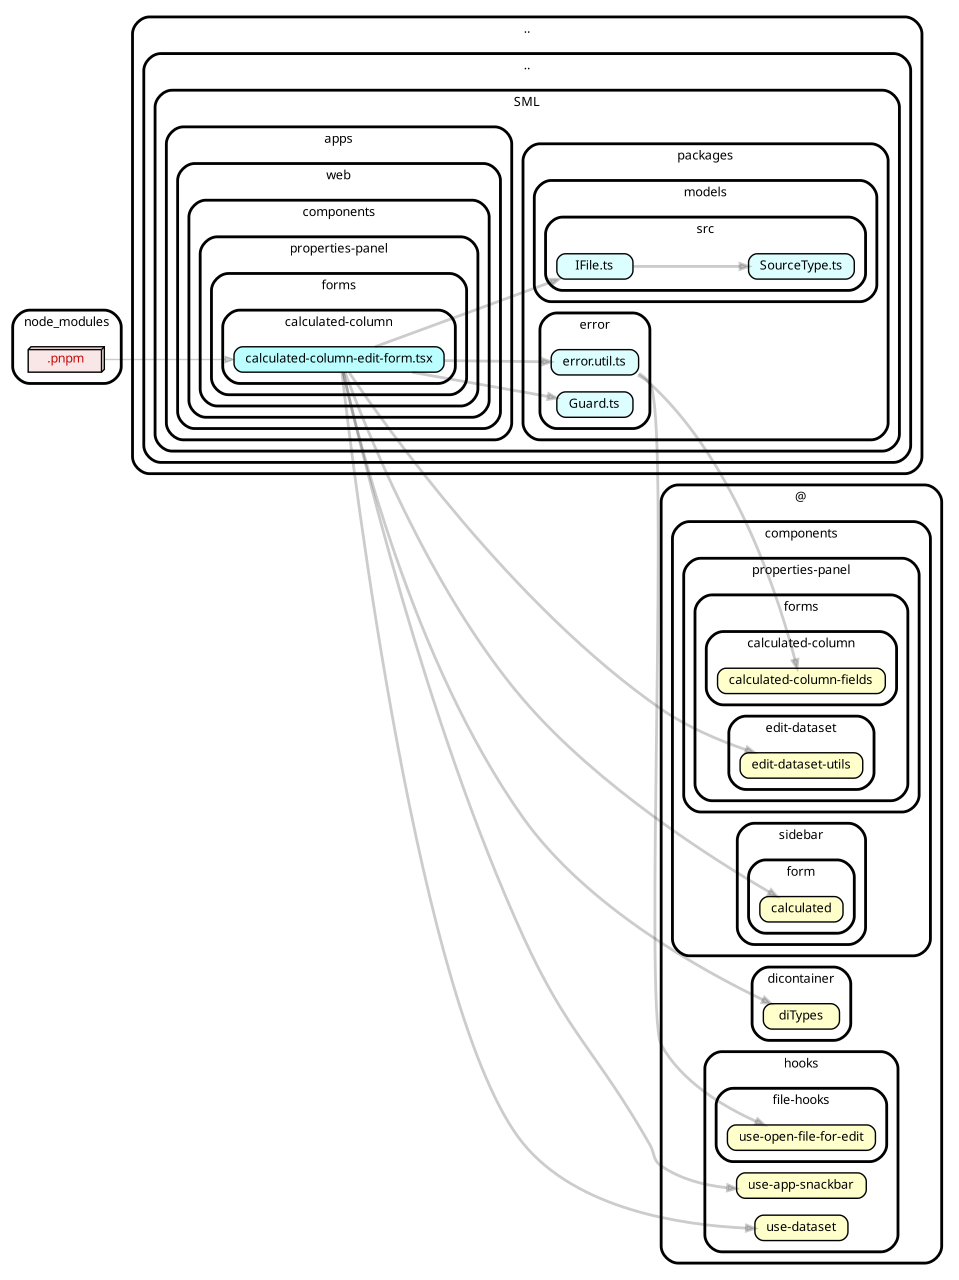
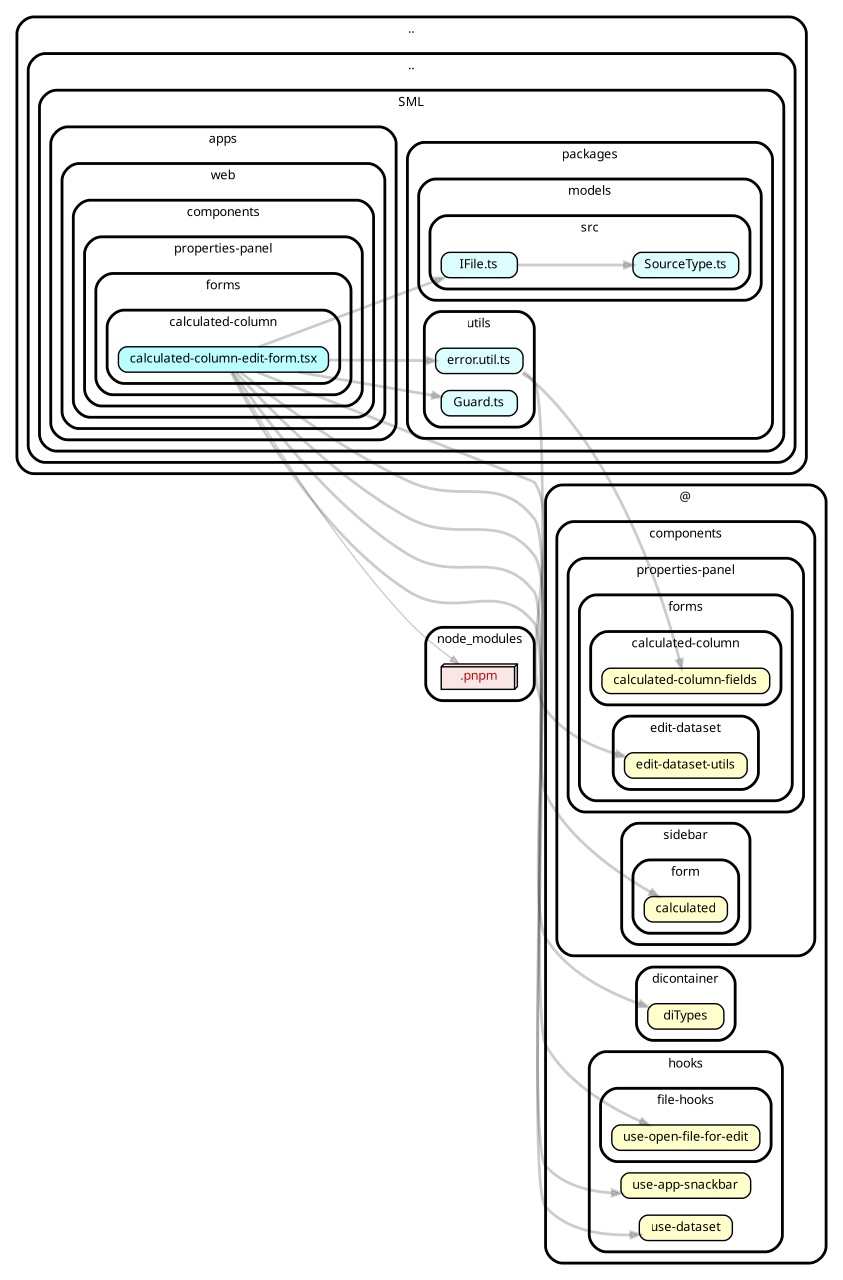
(595, 326) -> (479, 324)
(165, 359) -> (363, 568)
